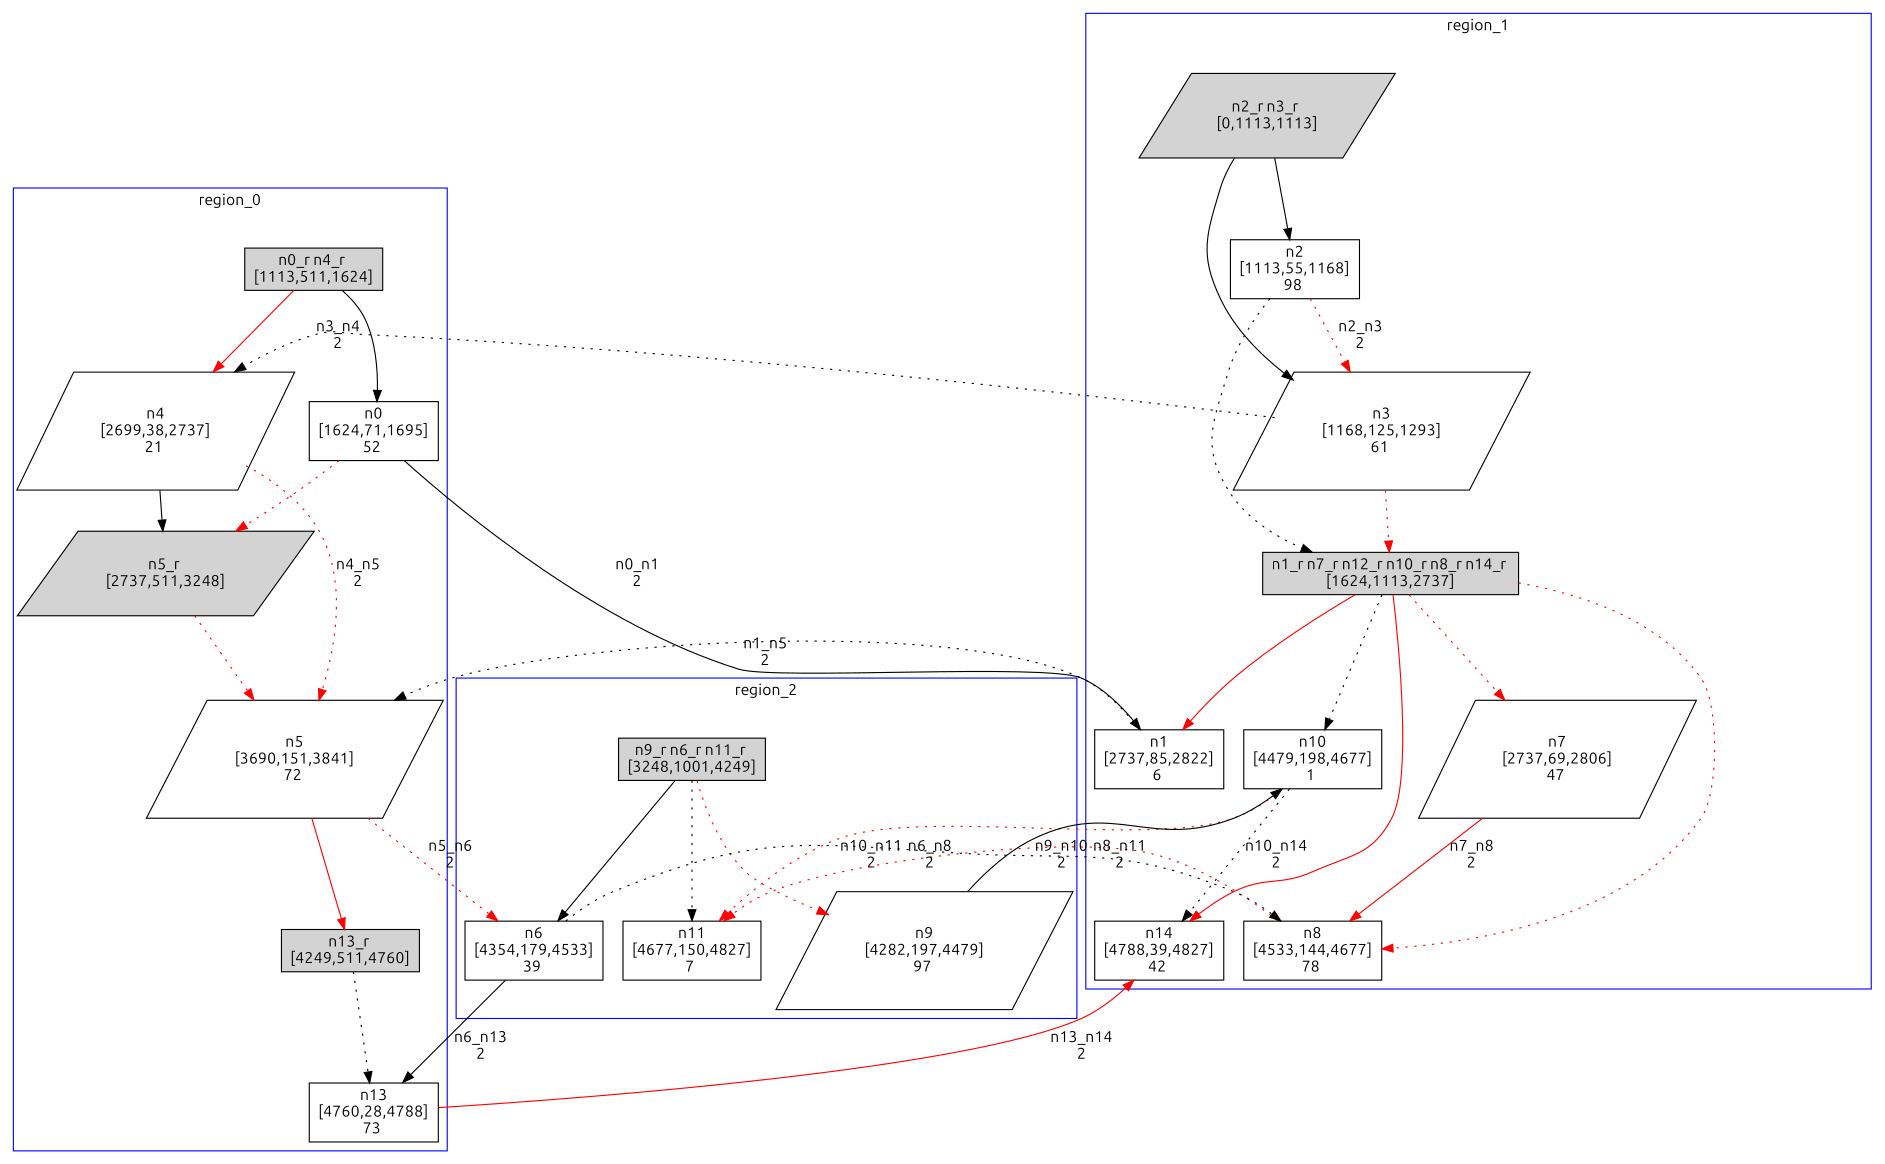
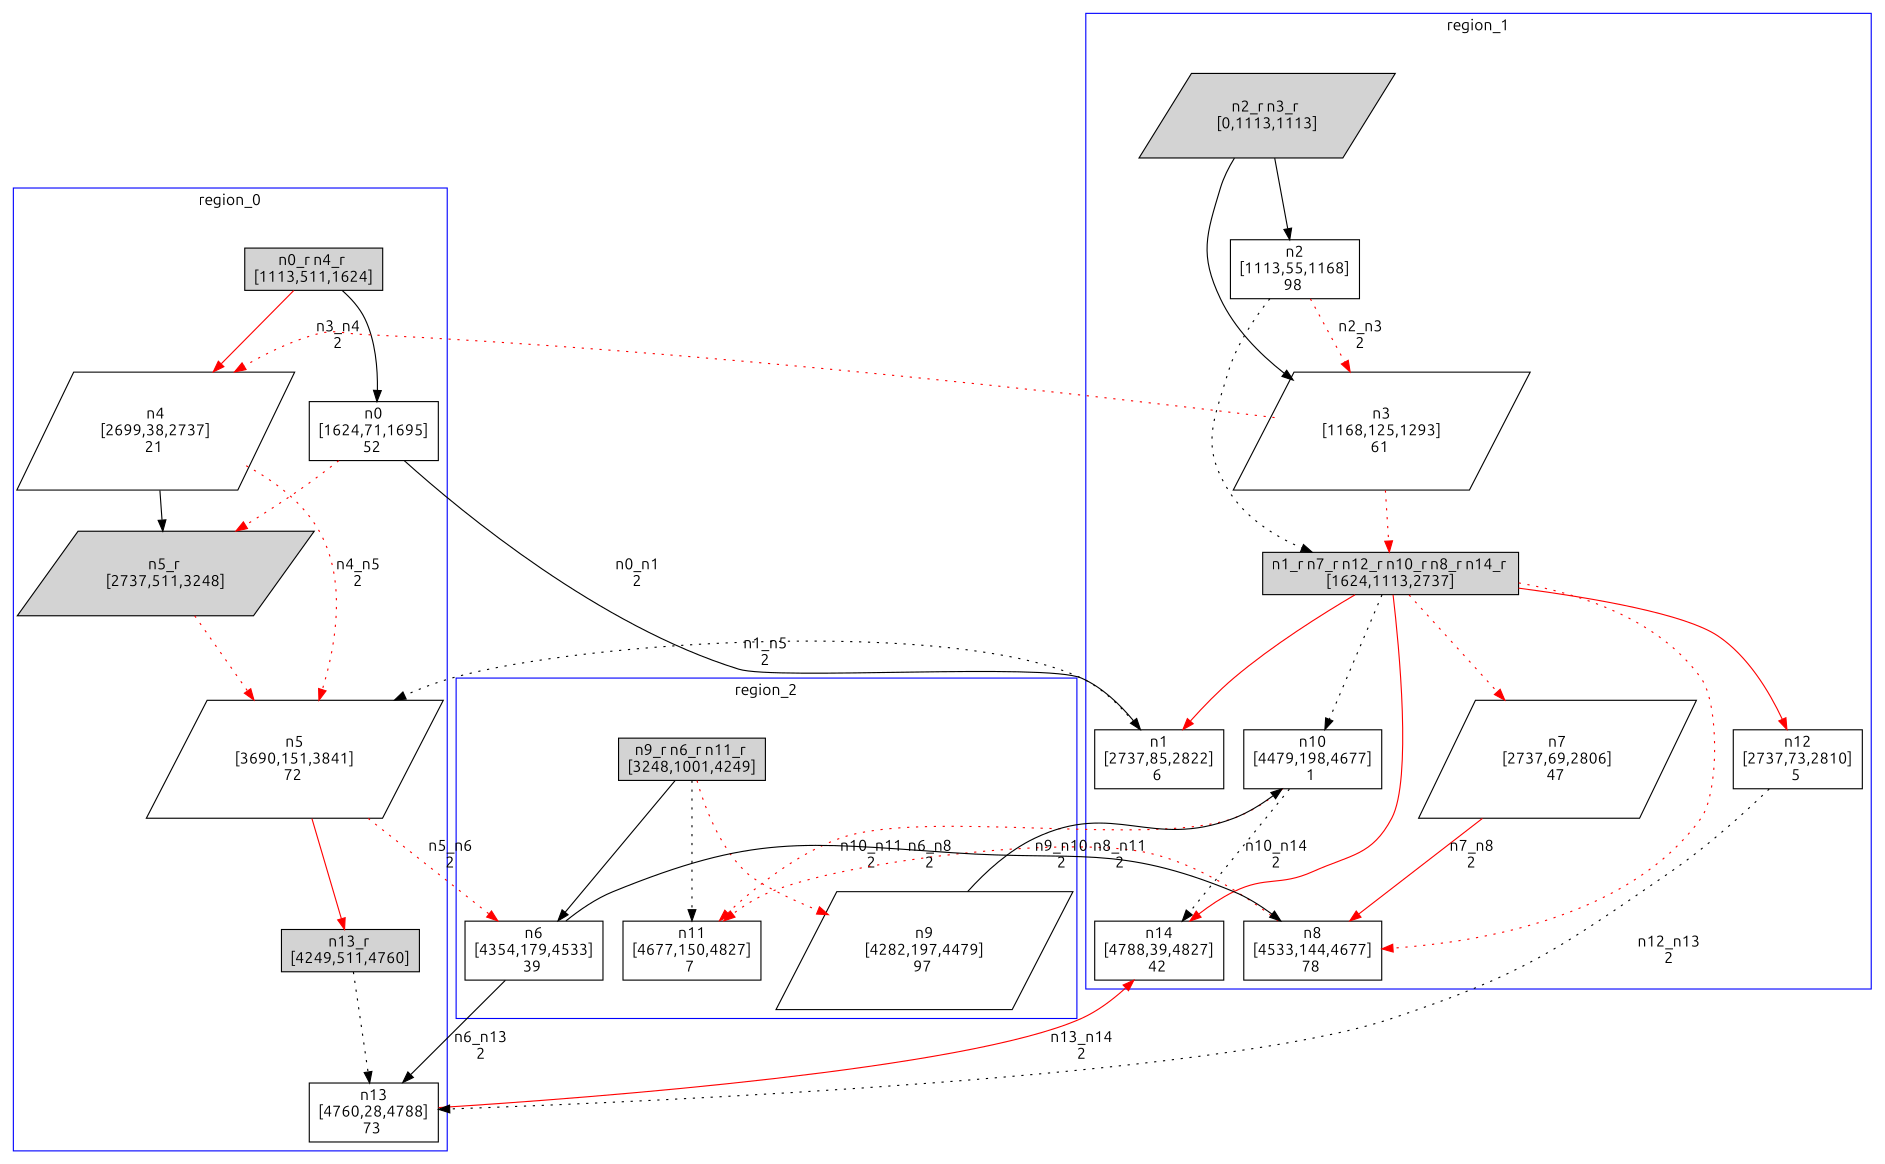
(757, 362) -> (757, 362)
none -> (1798, 759)
(917, 850) -> (917, 850)
